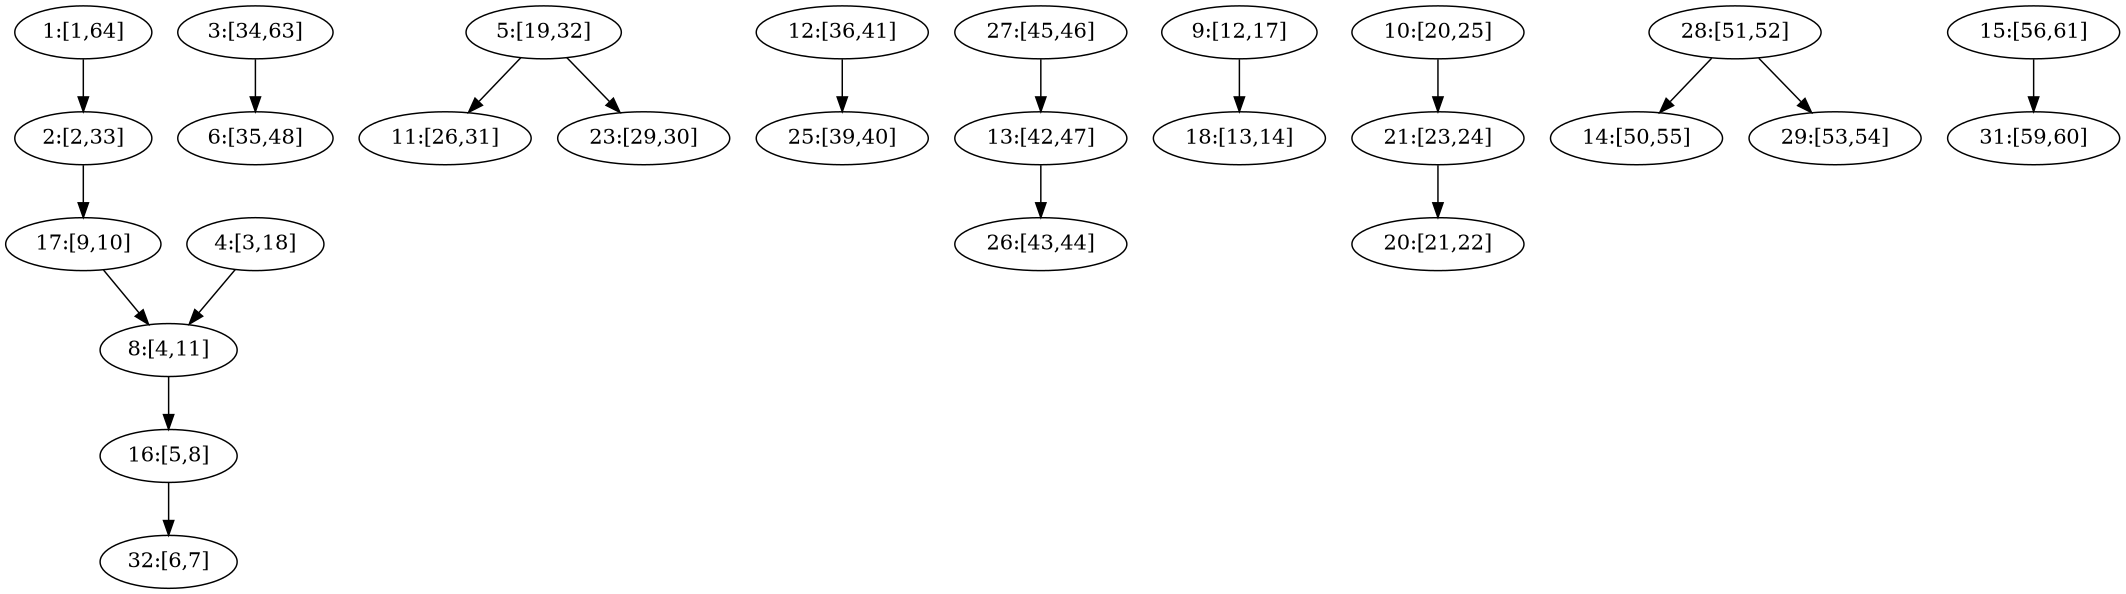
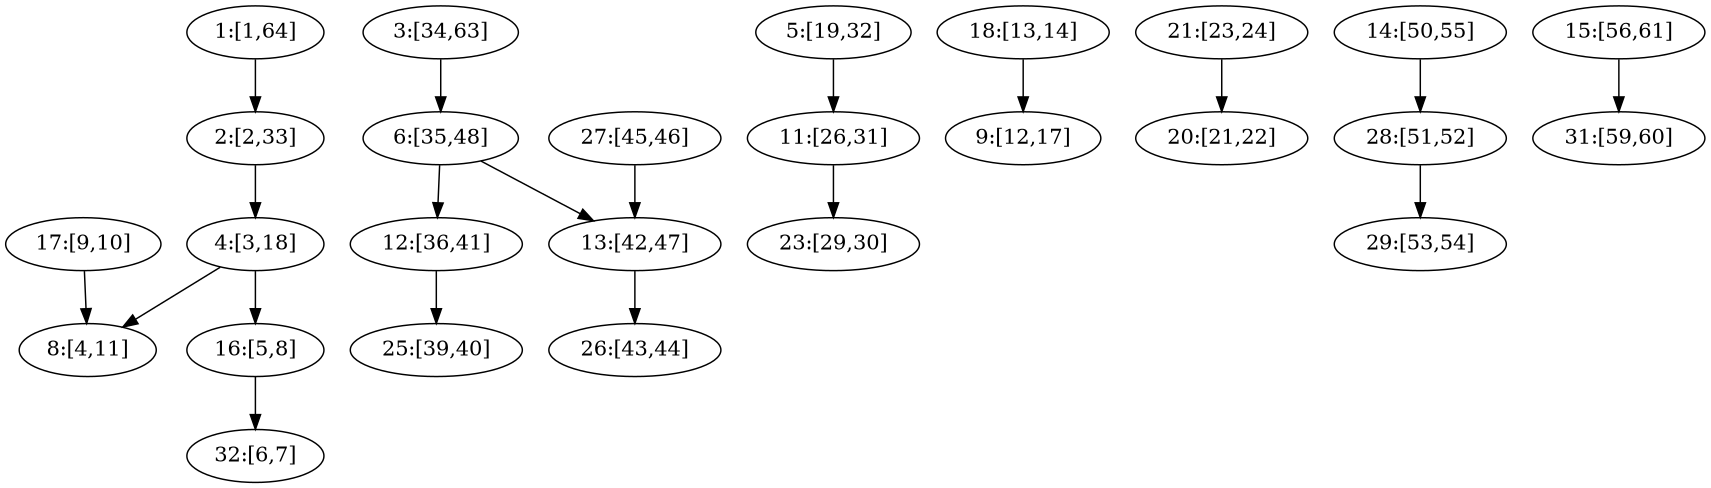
(1438, 32) -> none
(1239, 78) -> (1023, 78)
(588, 80) -> (833, 184)
(1691, 80) -> (1420, 78)
(83, 184) -> (255, 184)
none -> (439, 184)
none -> (531, 187)
(169, 396) -> (255, 290)
